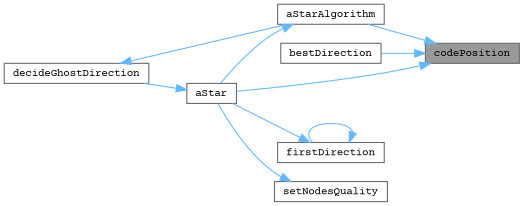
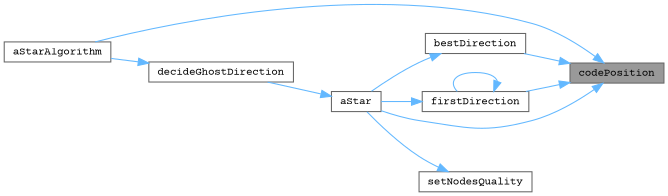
(249, 53) -> (400, 73)
none -> (543, 88)
